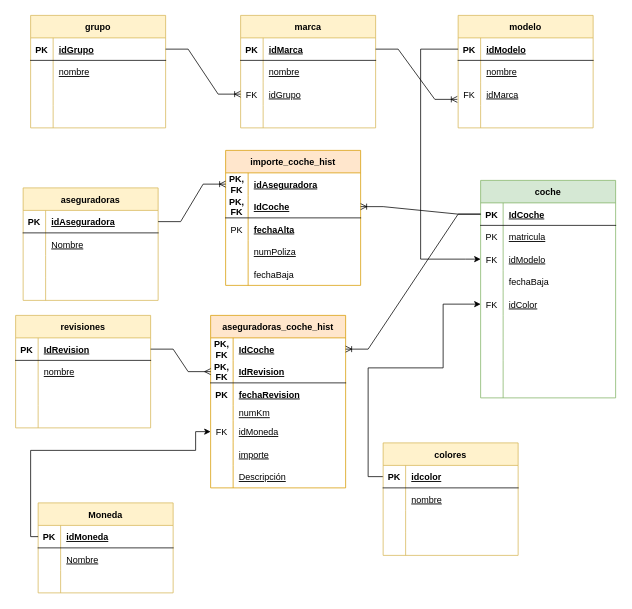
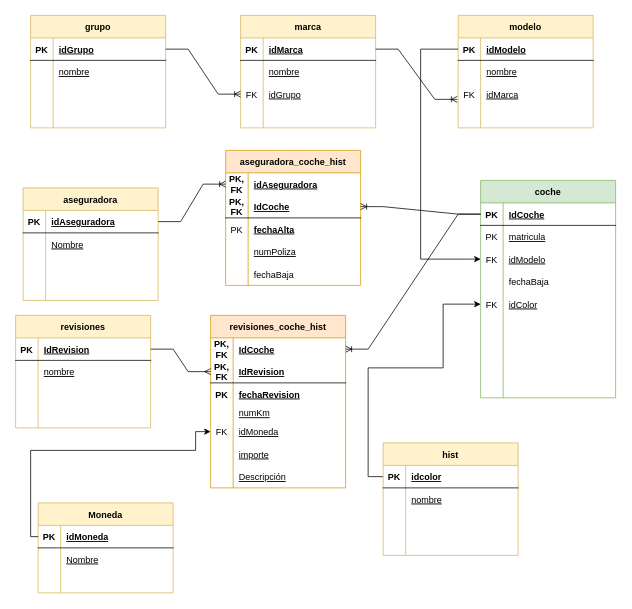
(293, 162) -> (293, 162)
(90, 200) -> (90, 200)
(278, 327) -> (278, 327)
(450, 455) -> (450, 455)
